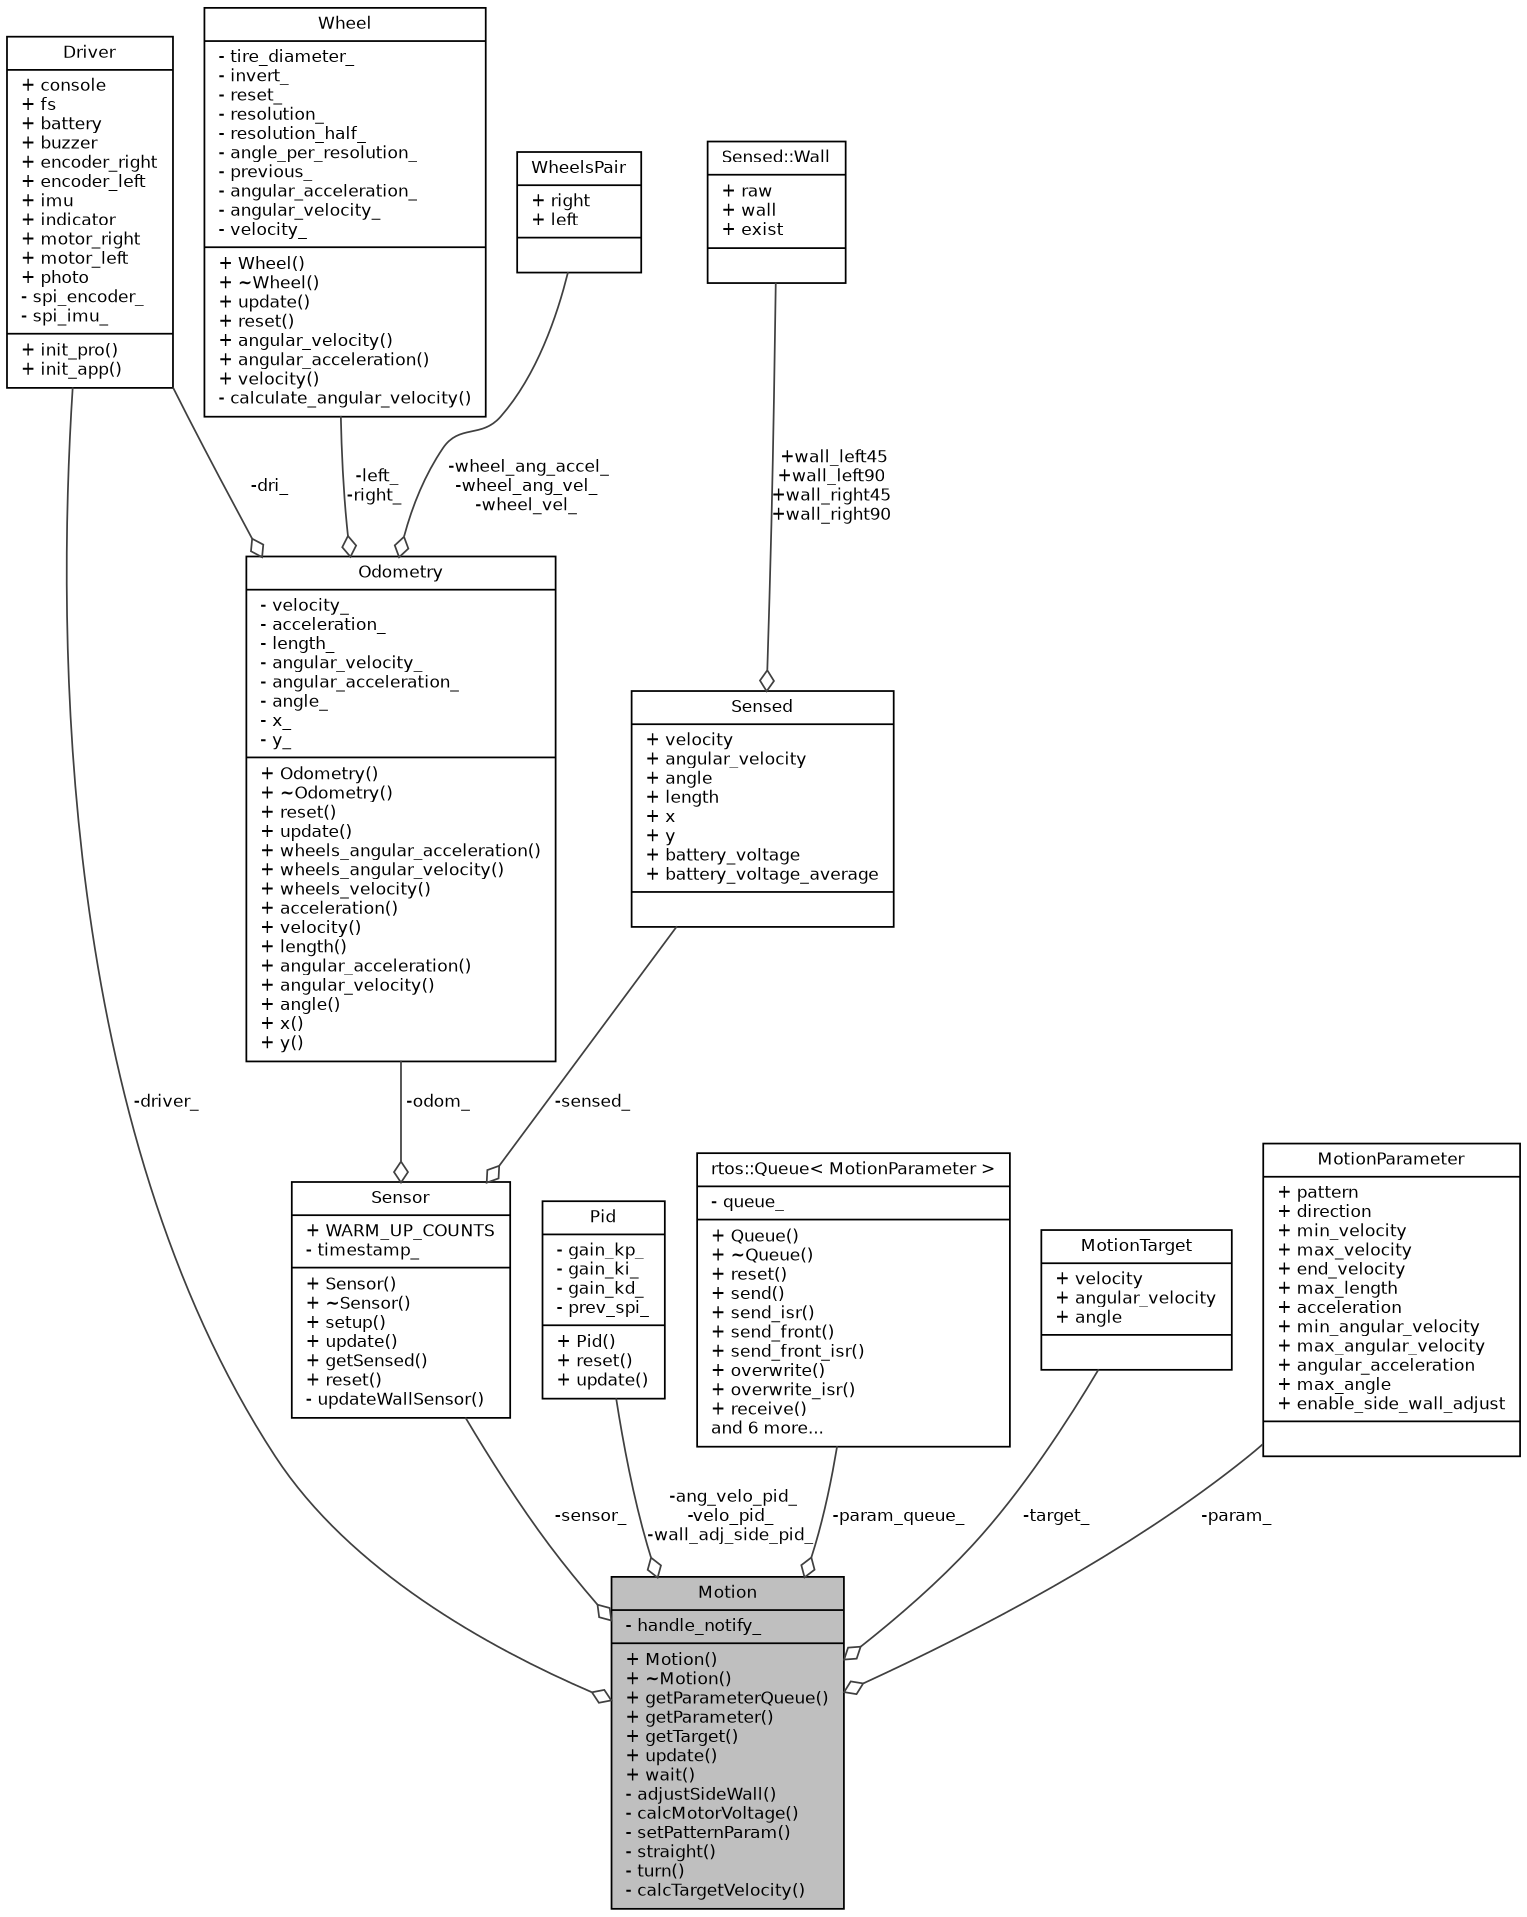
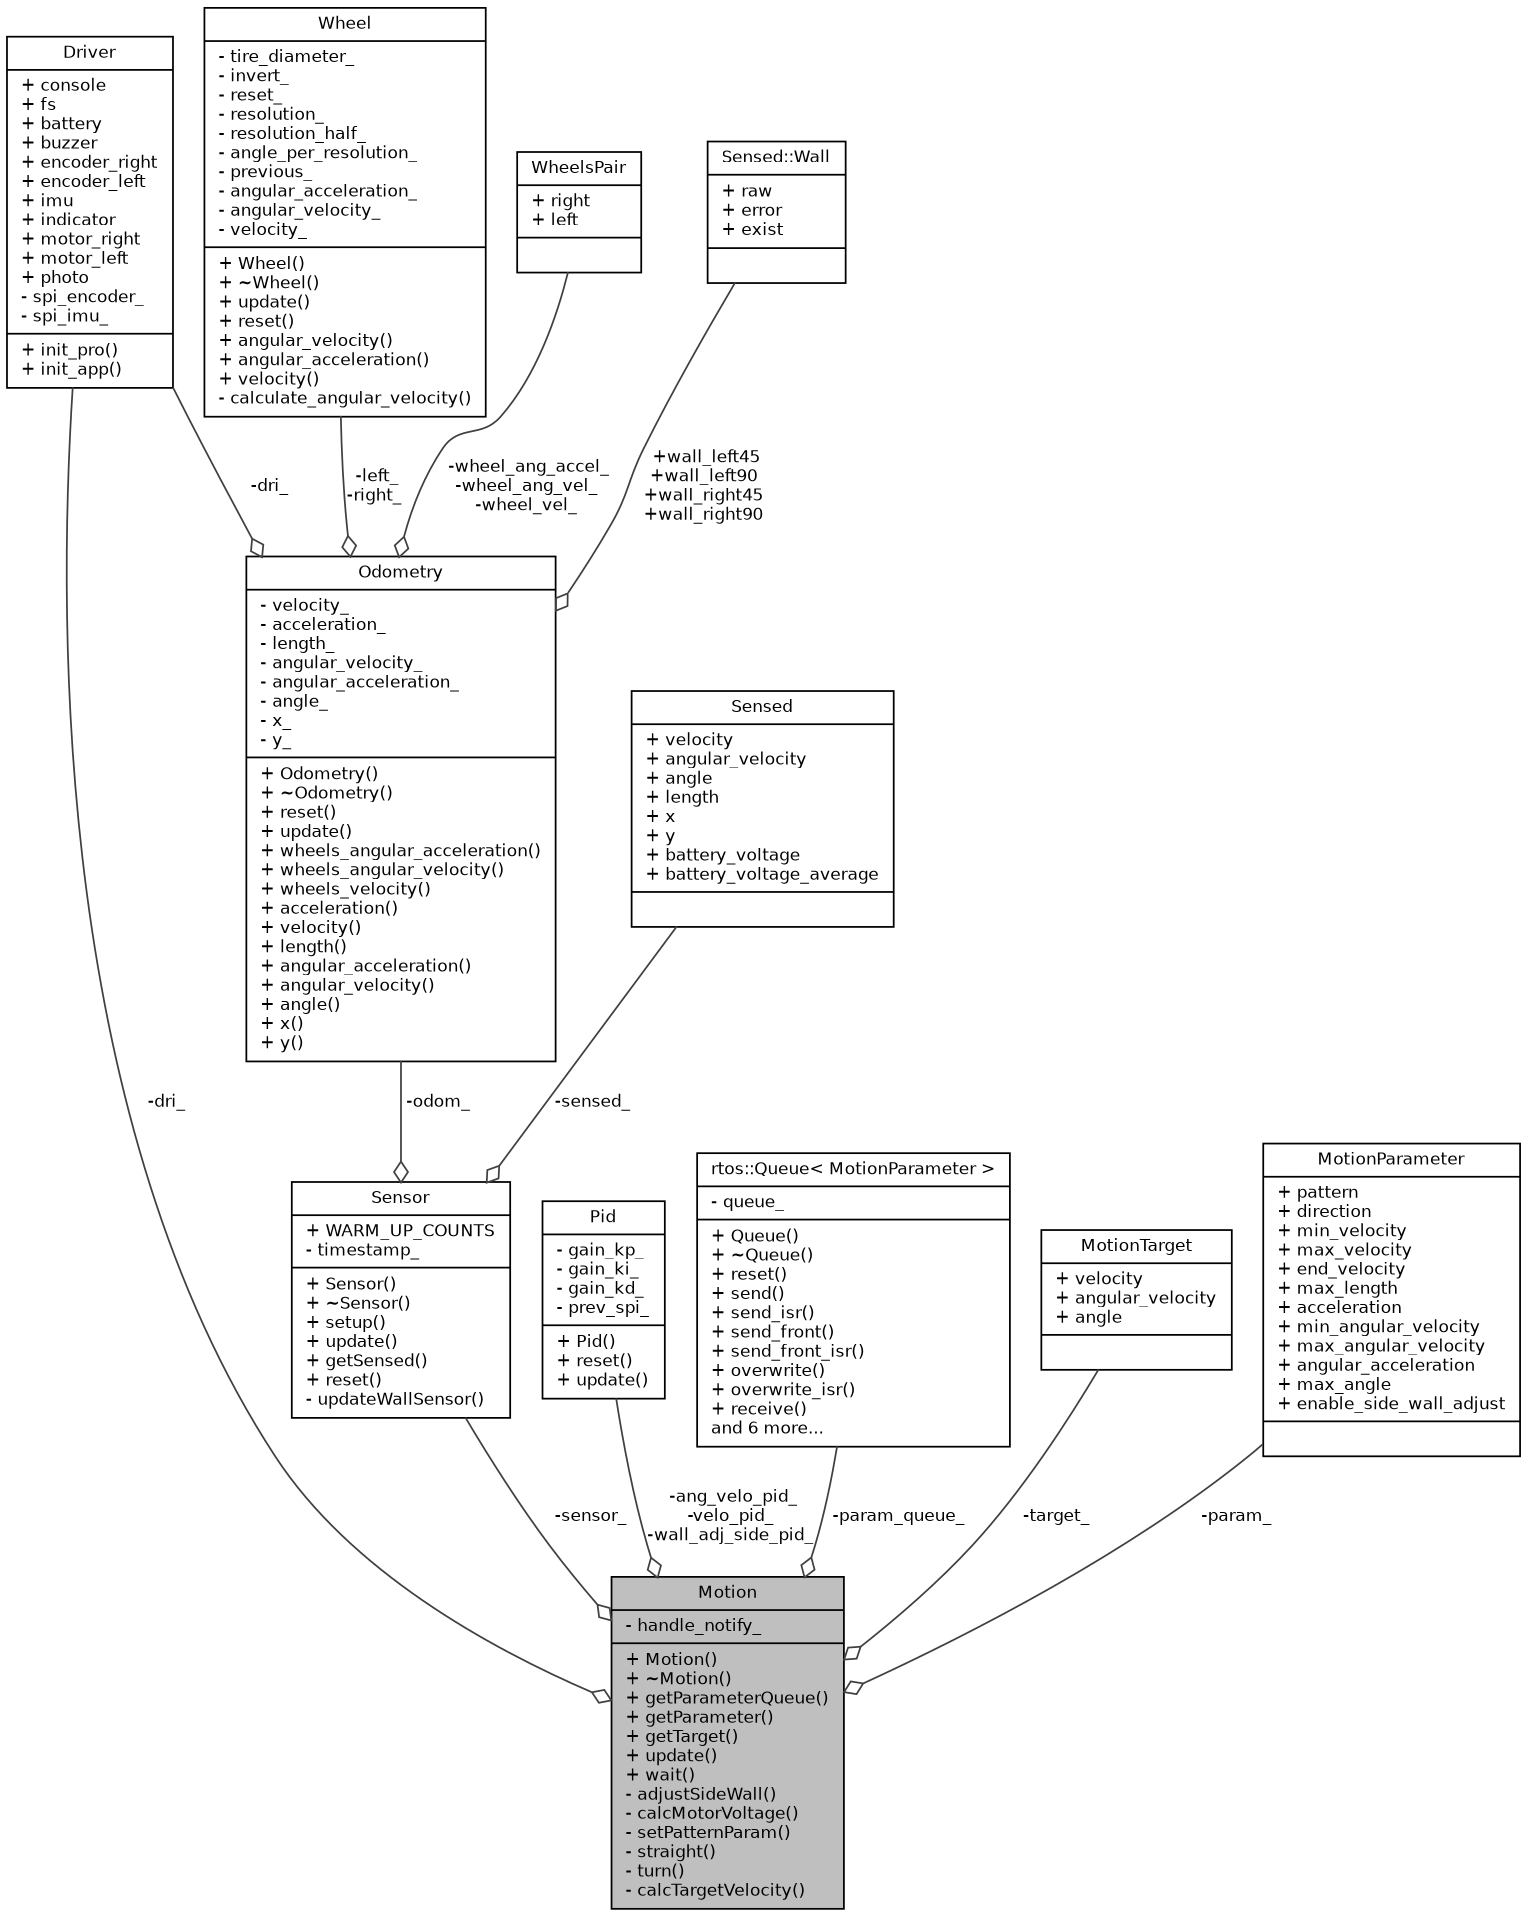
(750, 211) -> (752, 211)
(772, 476) -> (650, 437)
(164, 1102) -> (164, 1102)
